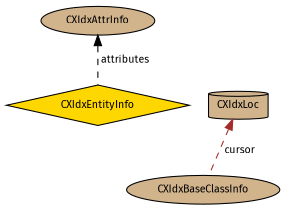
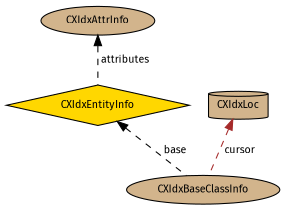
none -> (156, 152)
